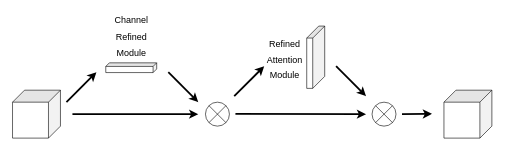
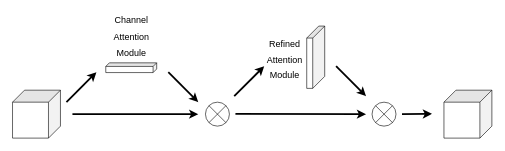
(131, 36) -> (131, 36)
